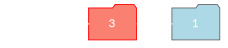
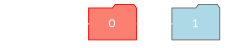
(113, 24) -> (113, 24)
